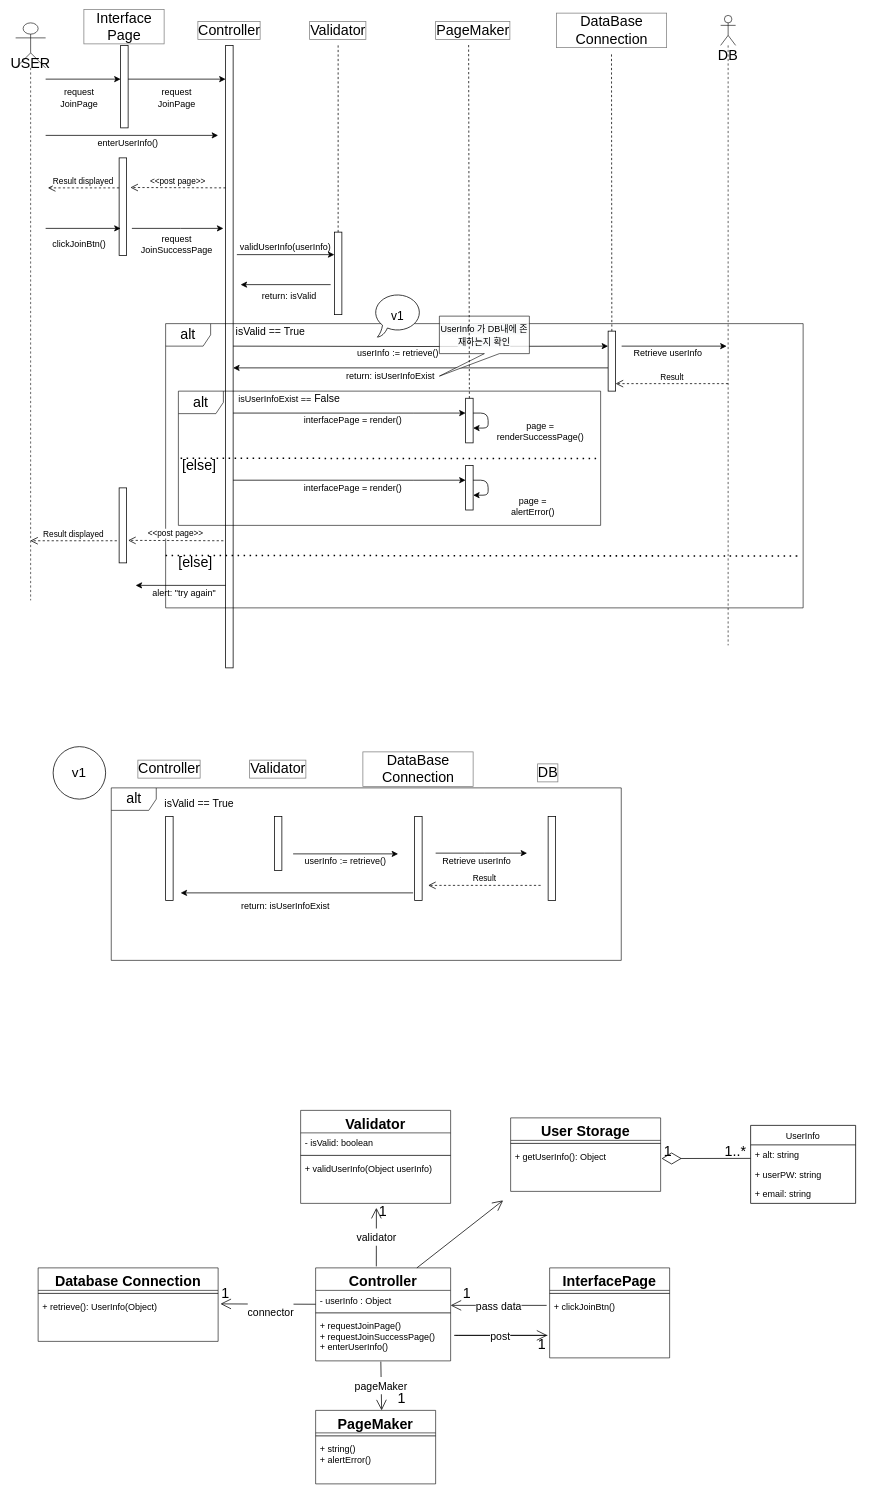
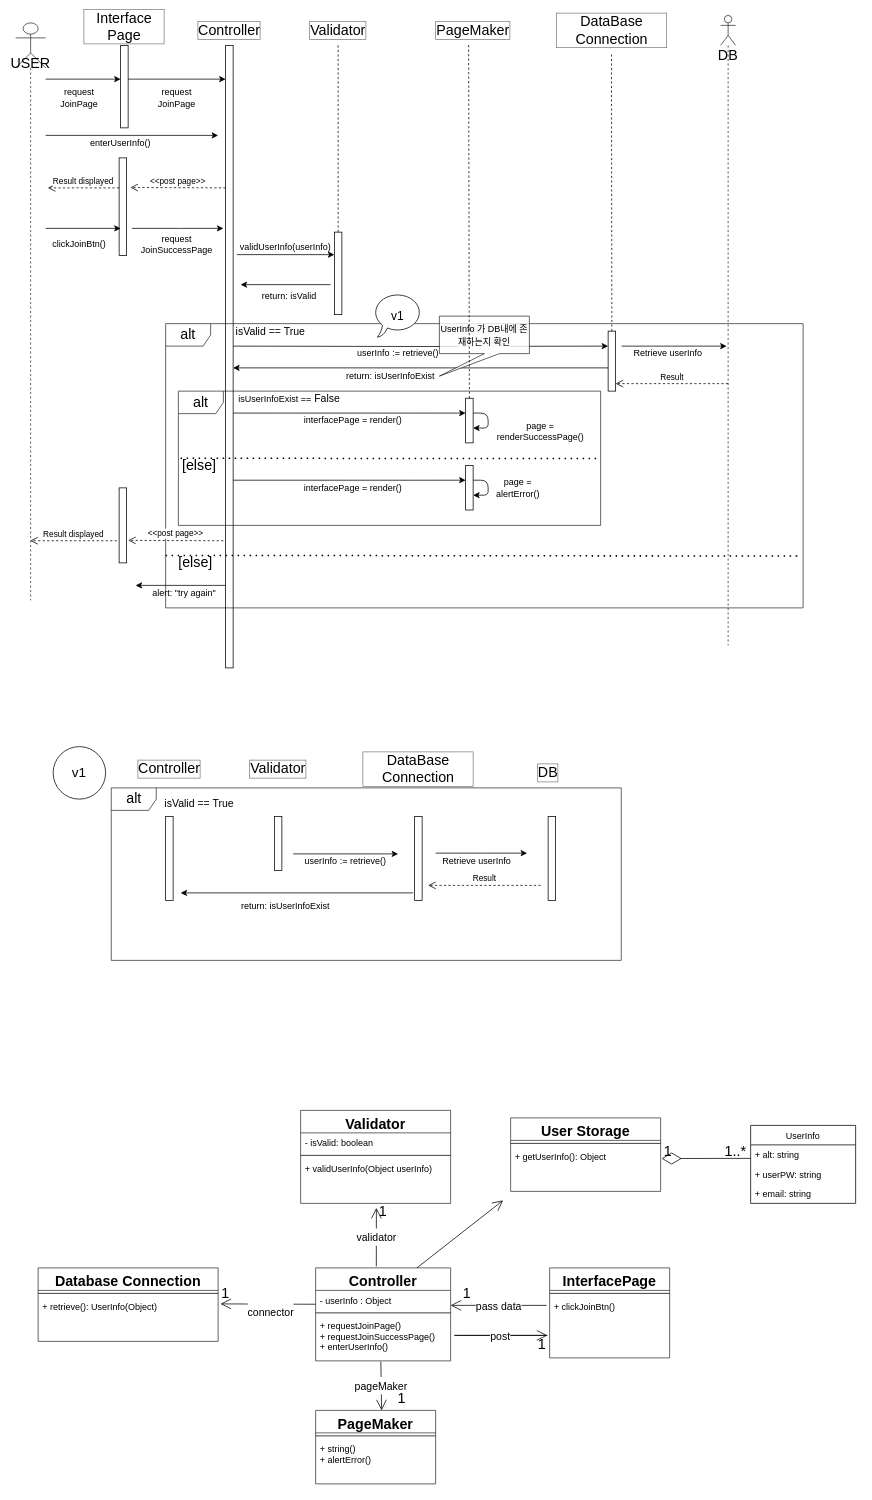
(128, 143) -> (120, 143)
(533, 506) -> (518, 488)
